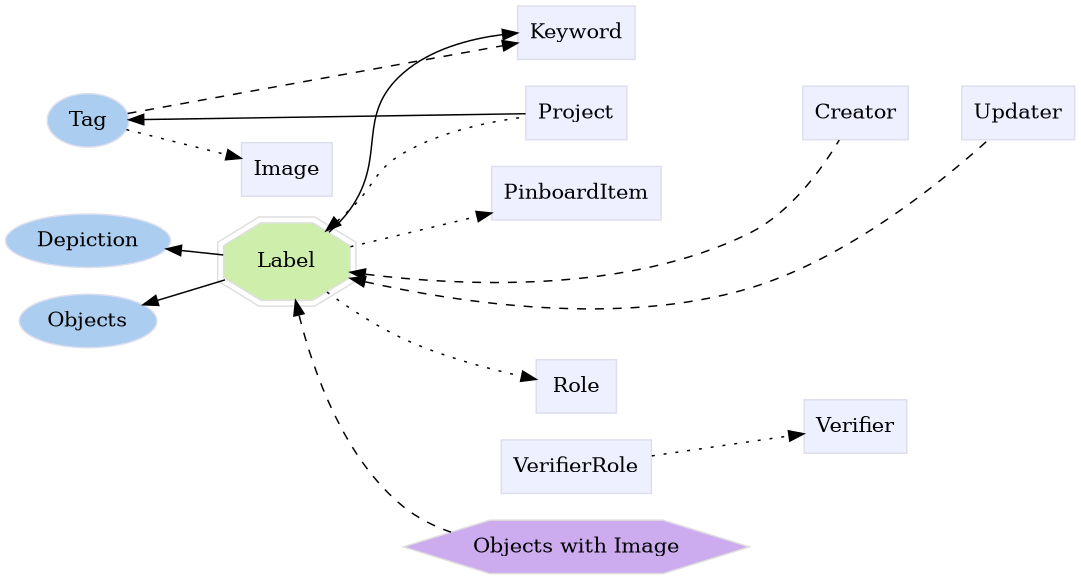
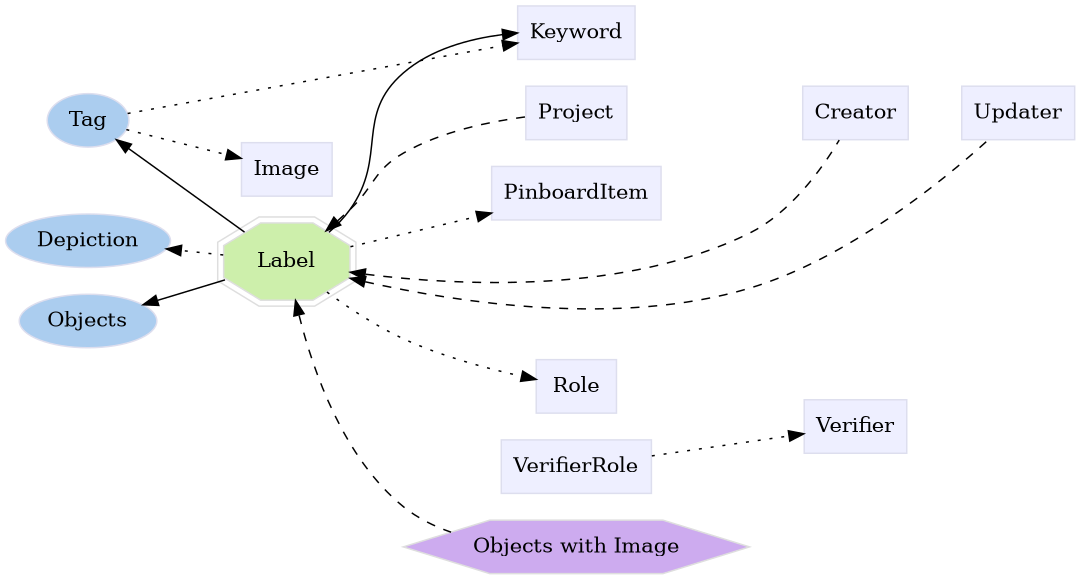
(315, 80) -> (315, 80)
(335, 117) -> (186, 190)
(418, 146) -> (418, 146)
(202, 253) -> (202, 253)
